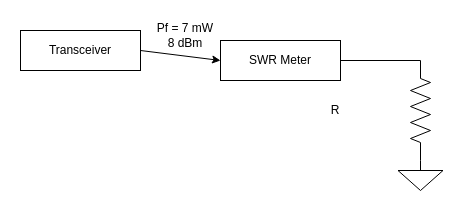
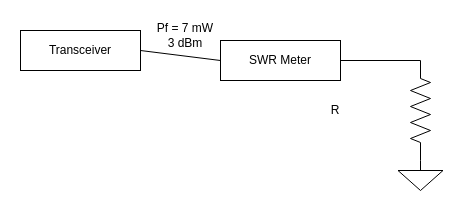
(186, 36) -> (186, 36)
(212, 59) -> (215, 60)
